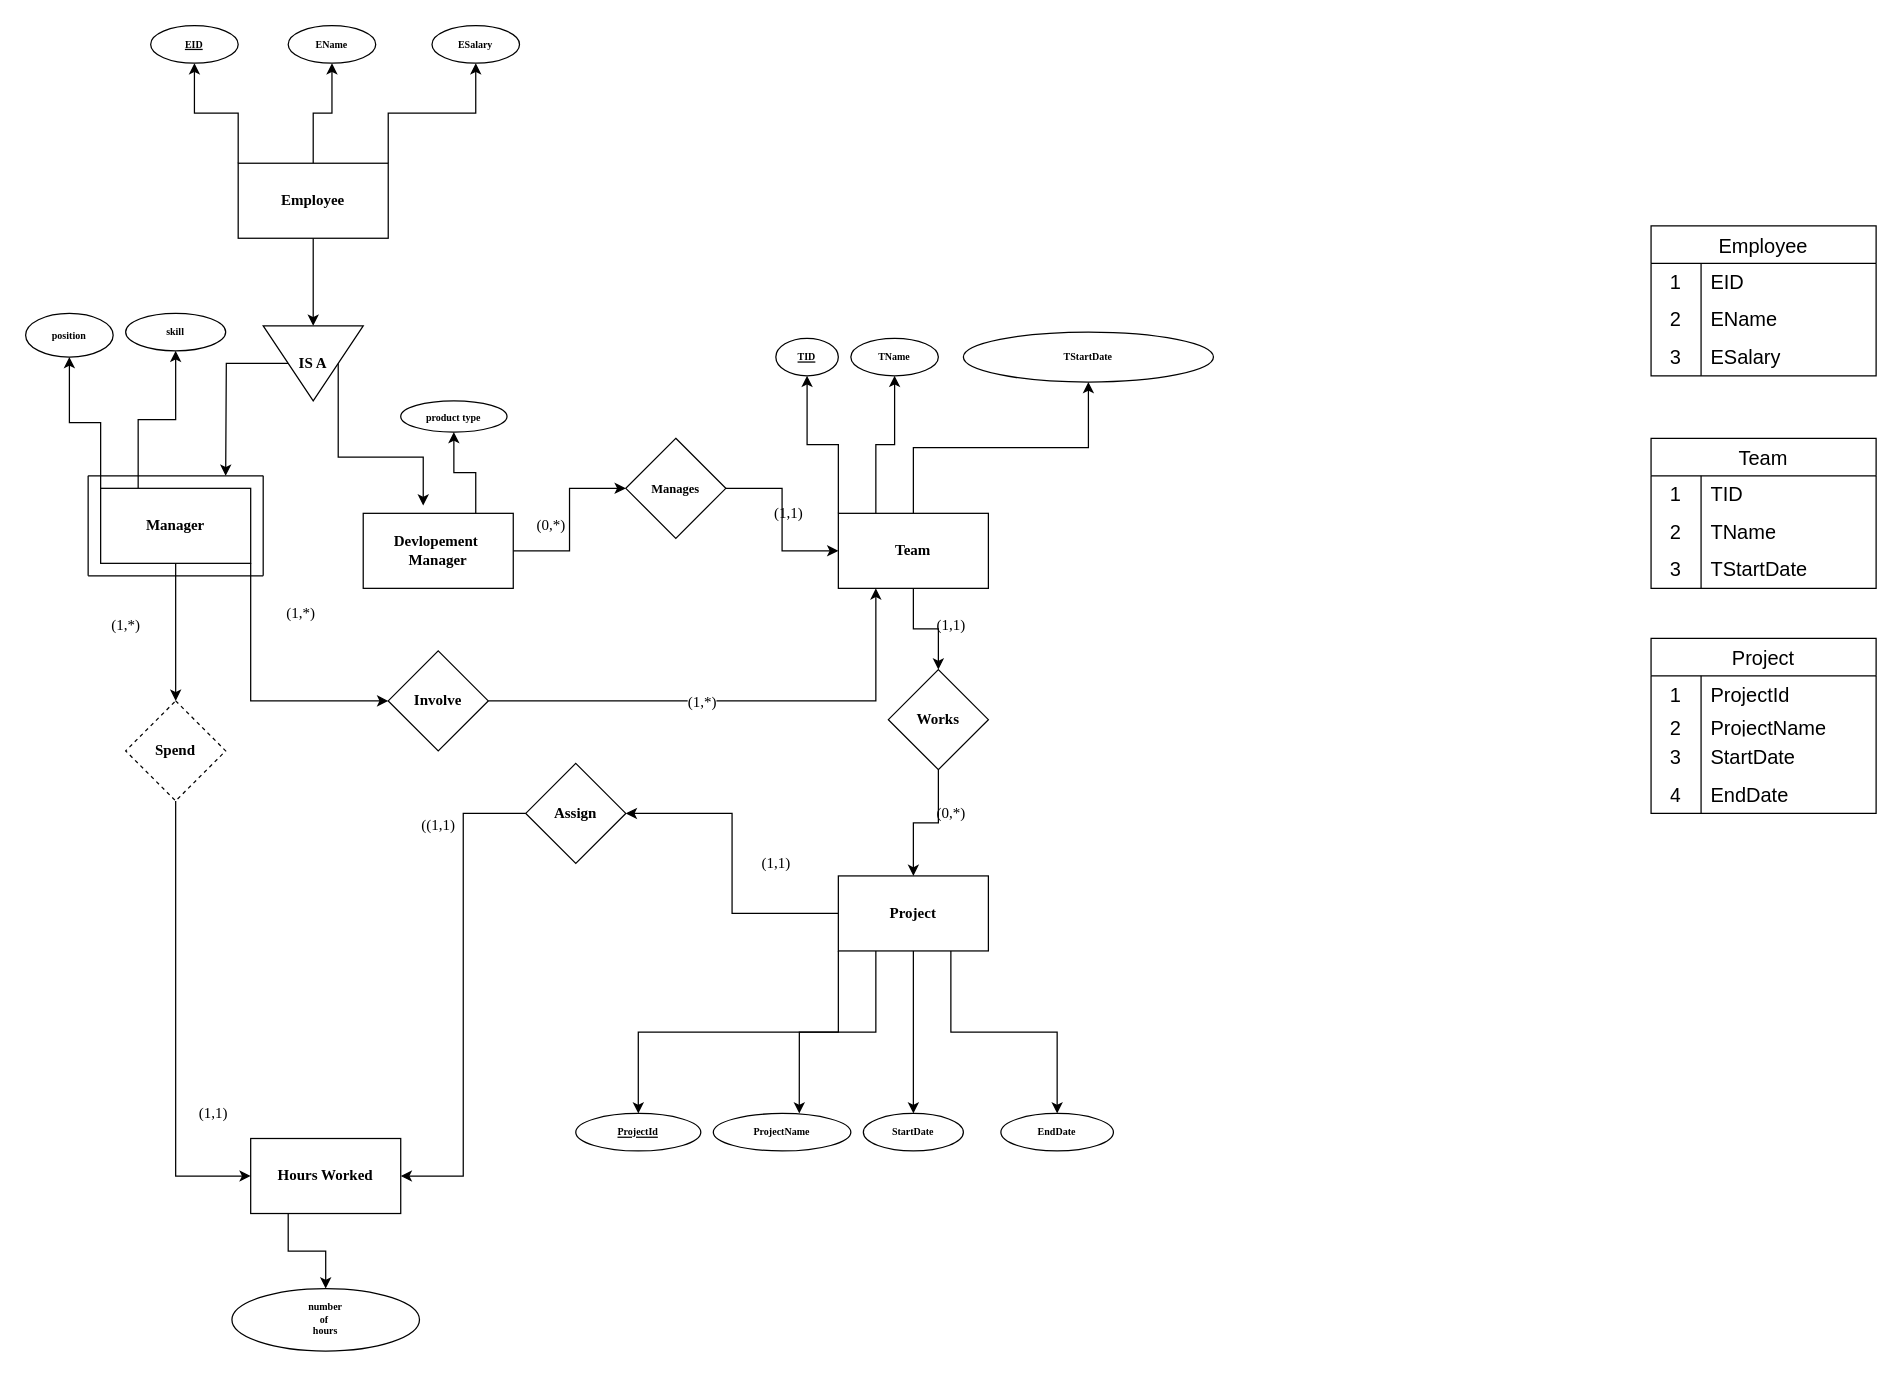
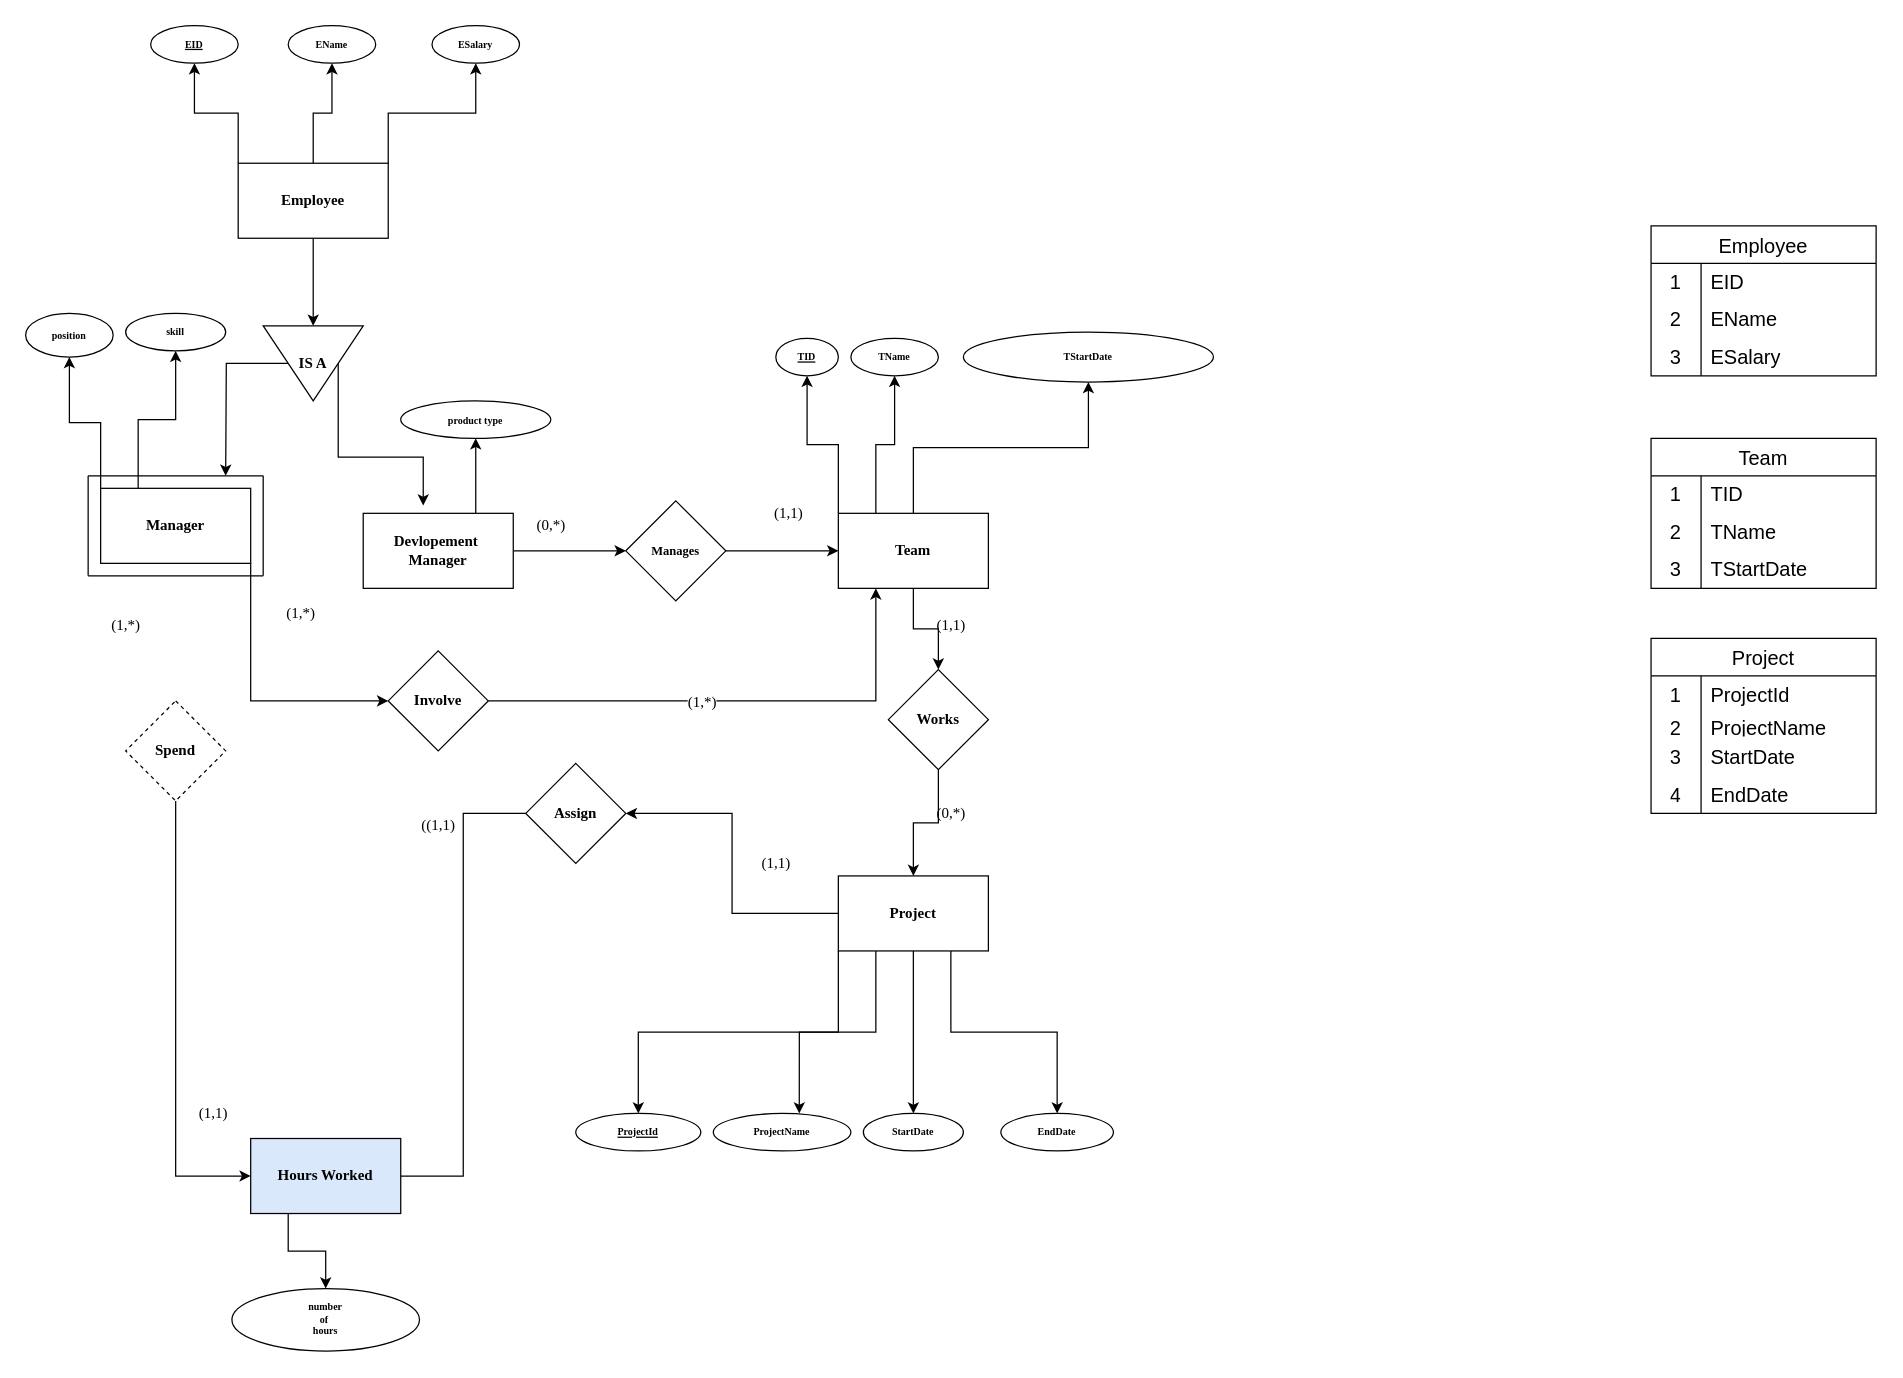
(454, 416) -> (476, 419)
(676, 488) -> (676, 551)
(176, 627) -> none
(326, 1176) -> (326, 1176)
(411, 1176) -> (407, 1176)
